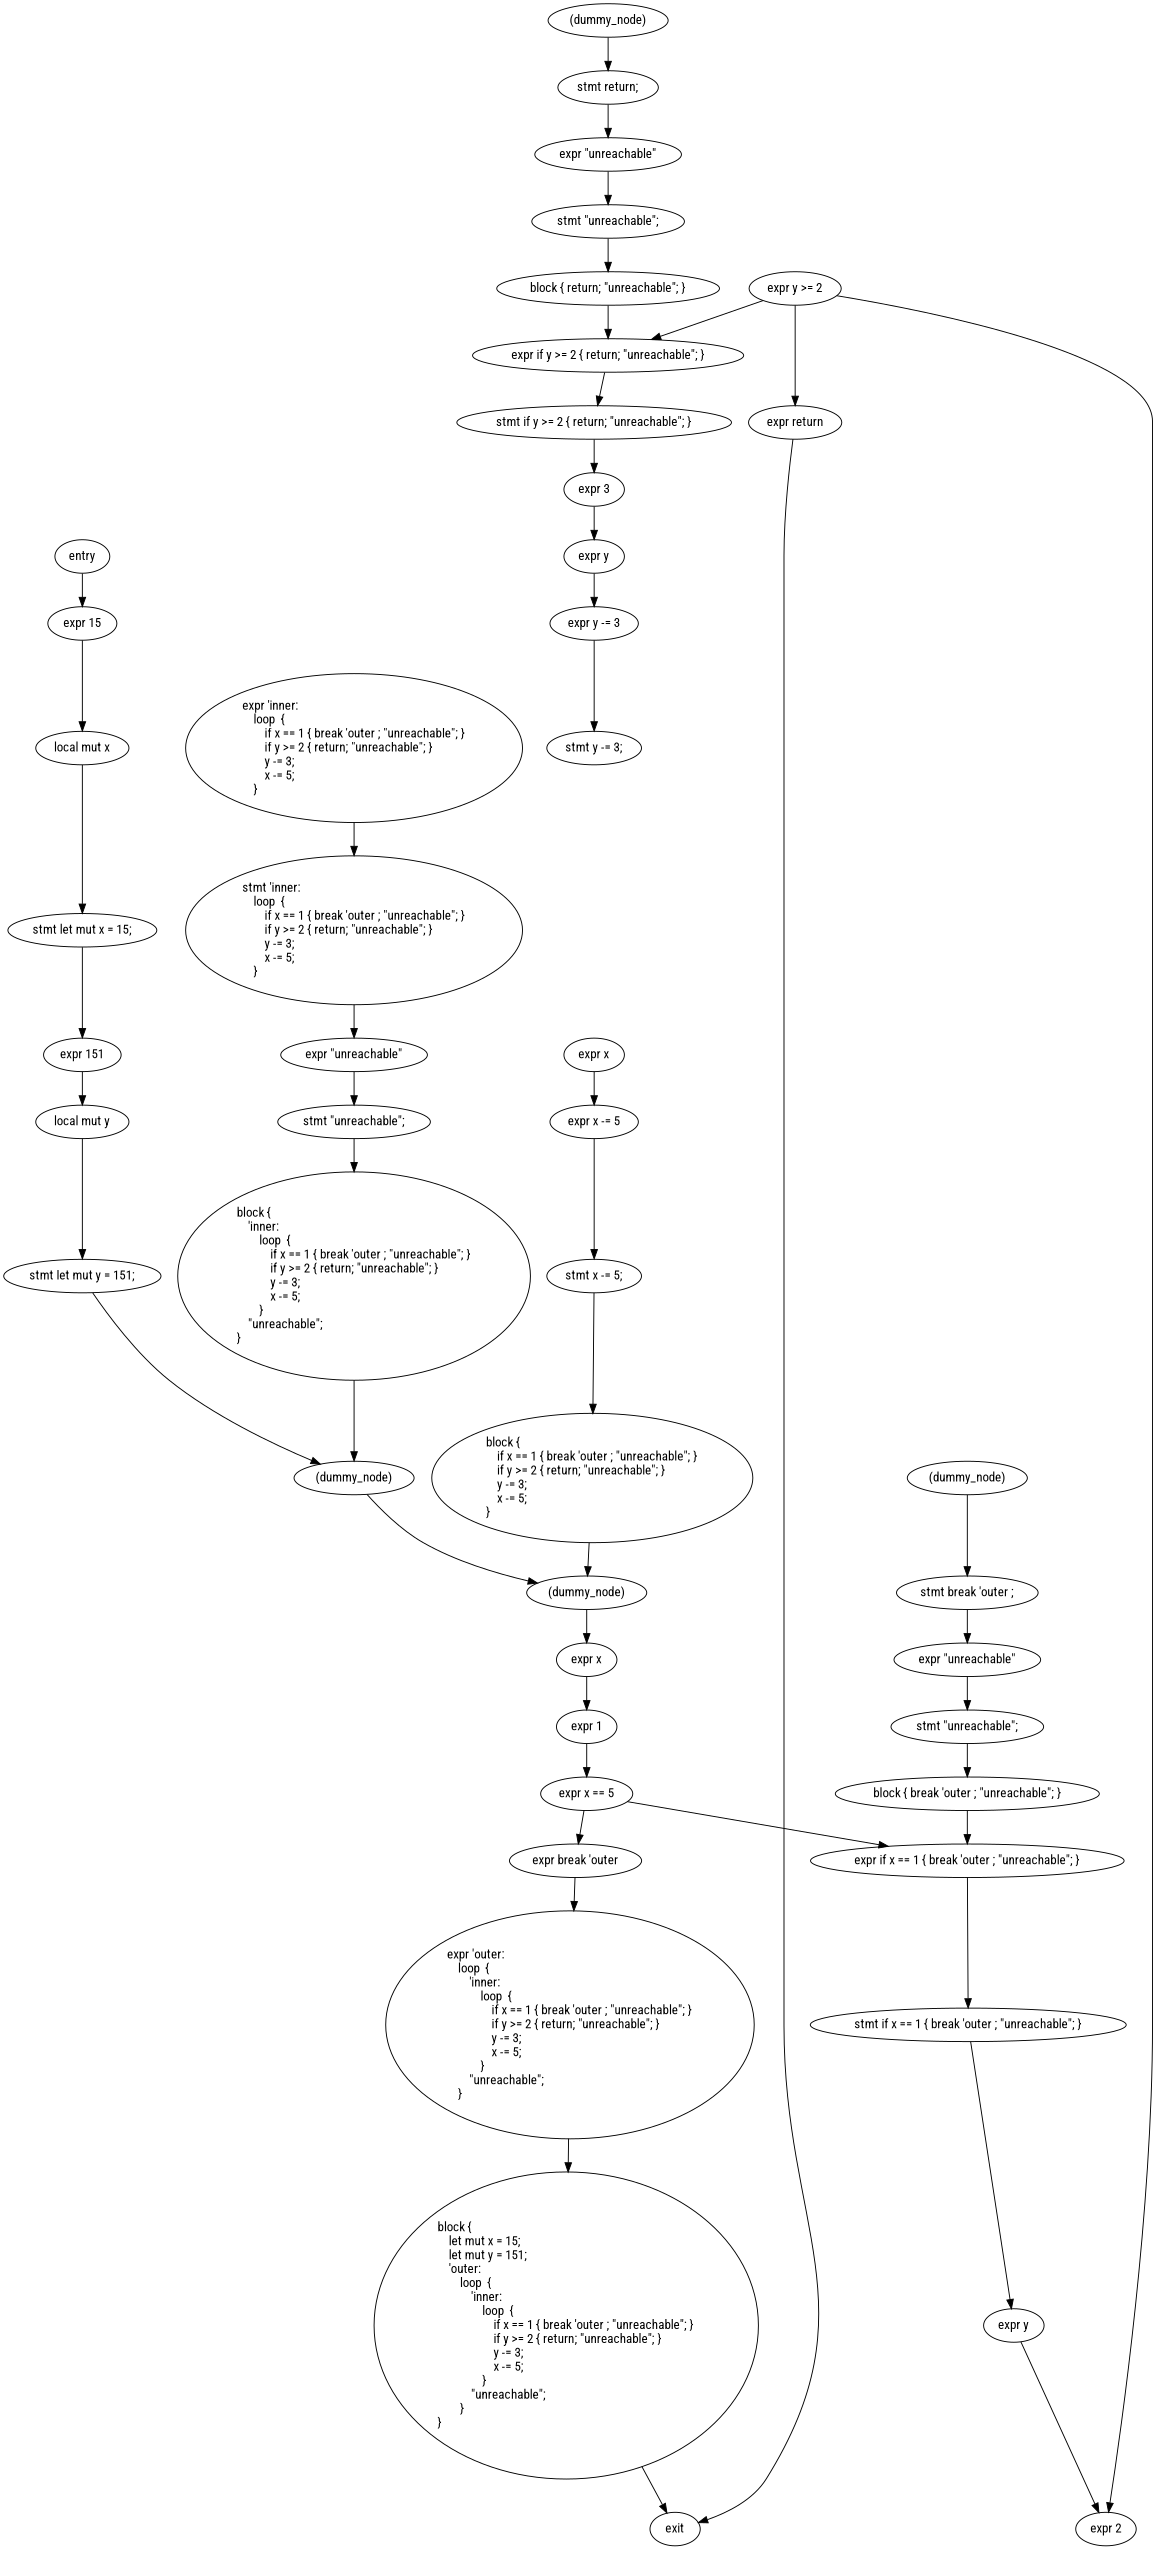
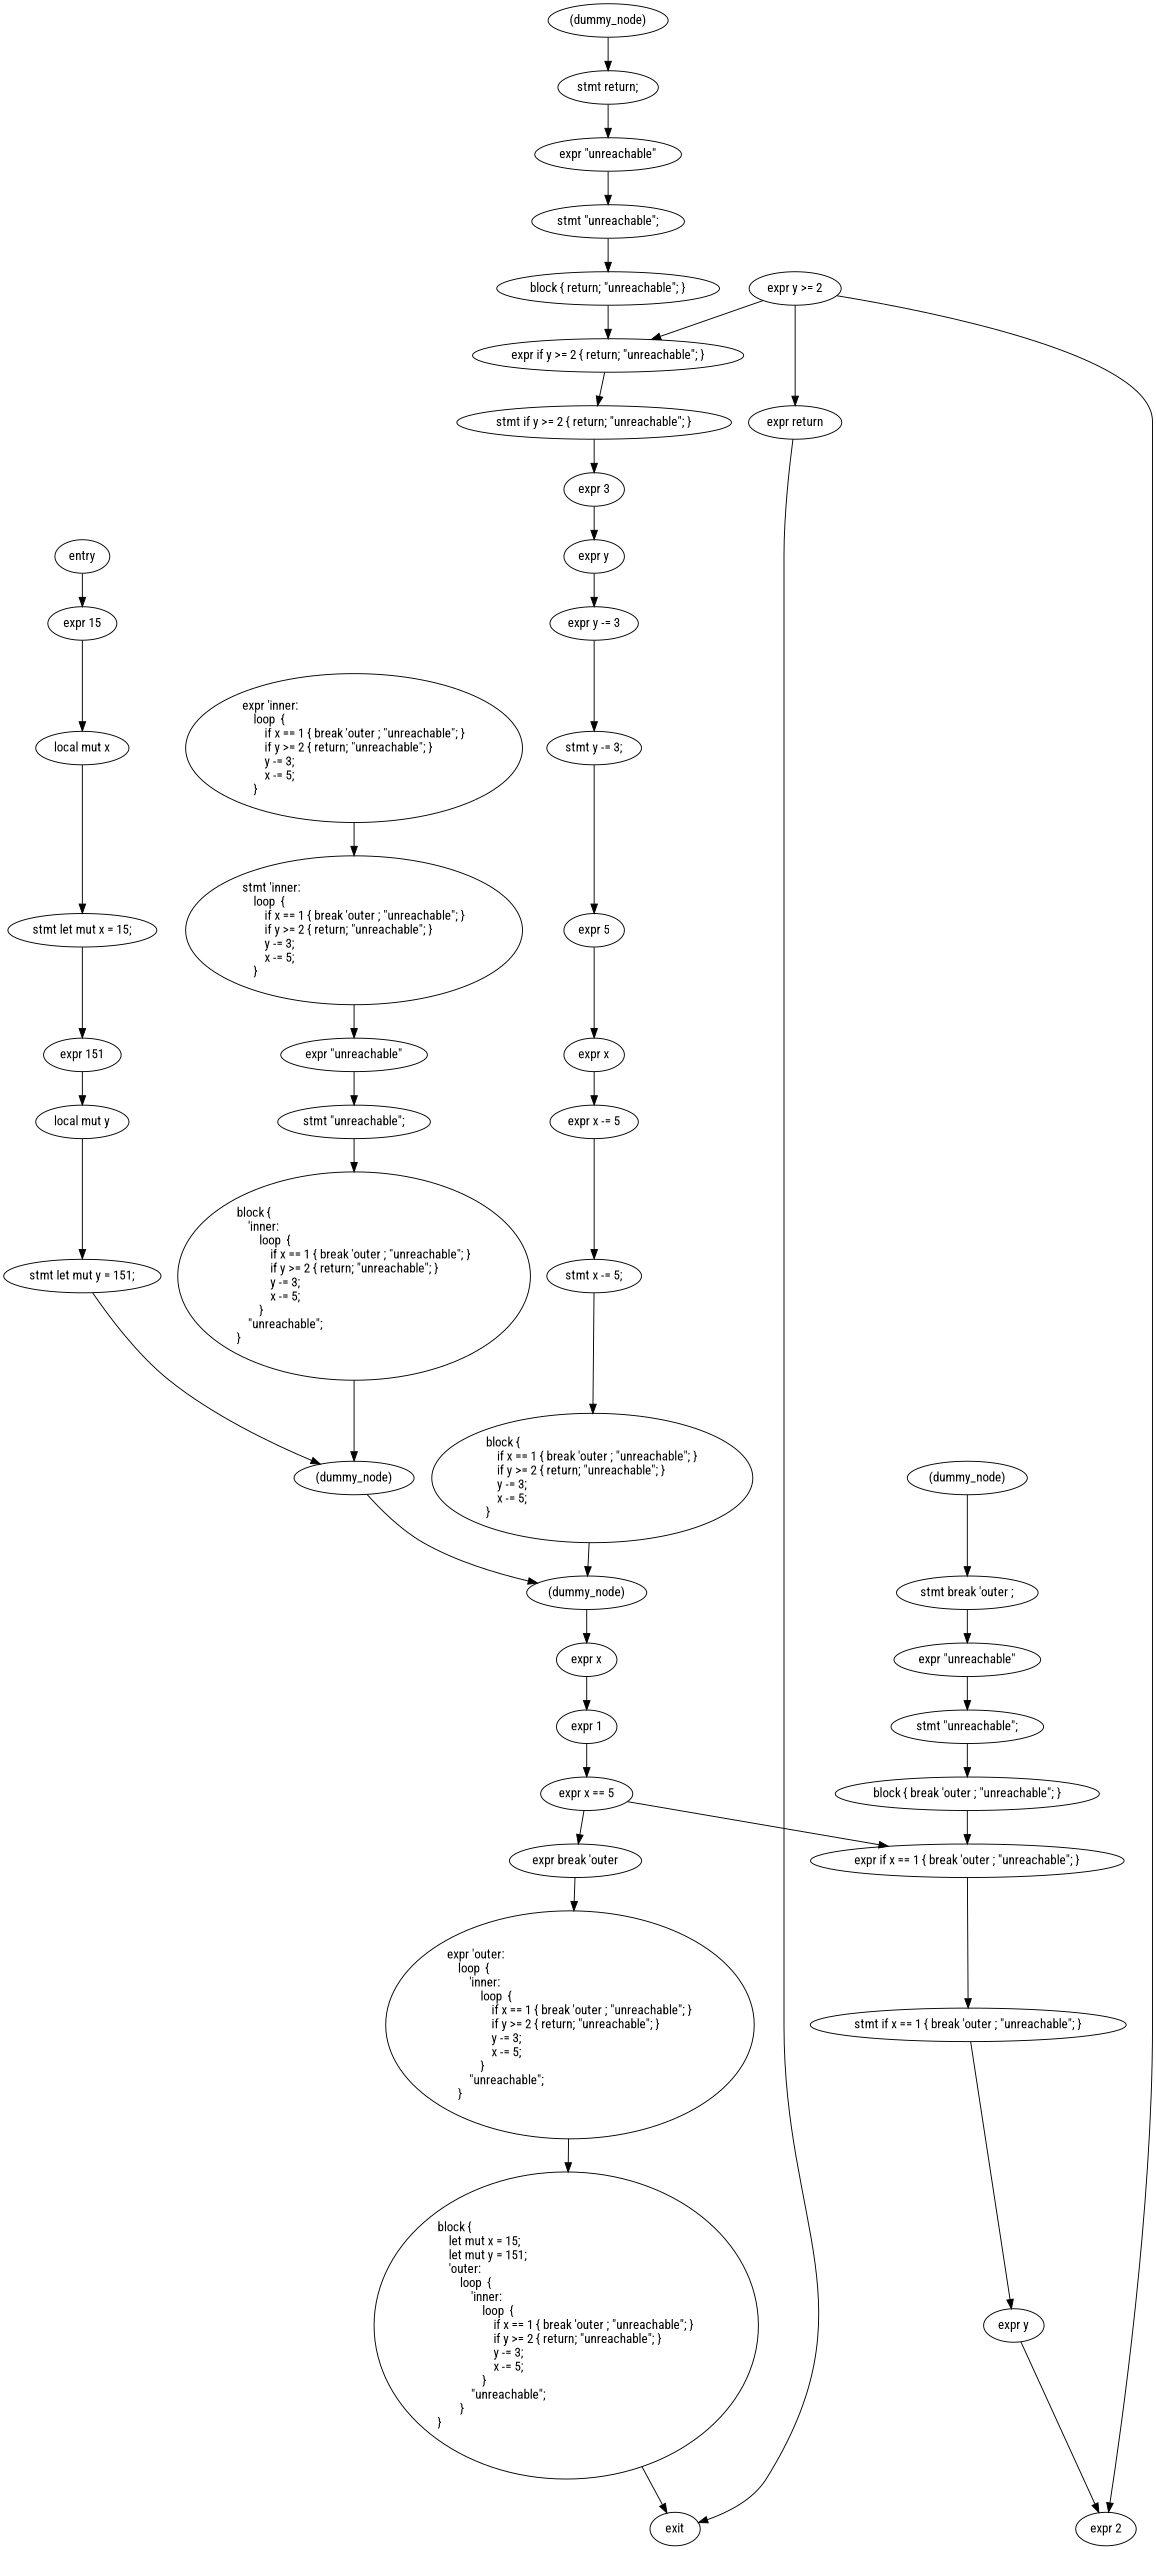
none -> (594, 930)
